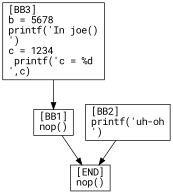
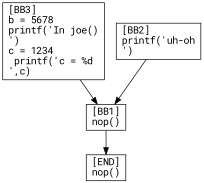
(109, 150) -> (133, 79)
